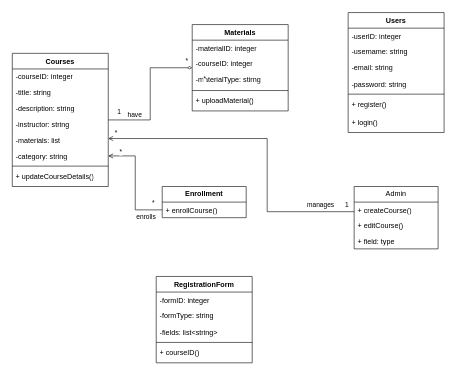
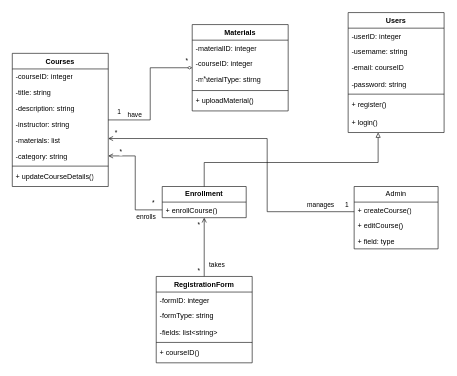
(375, 68) -> (380, 68)
none -> (292, 162)
none -> (204, 248)
